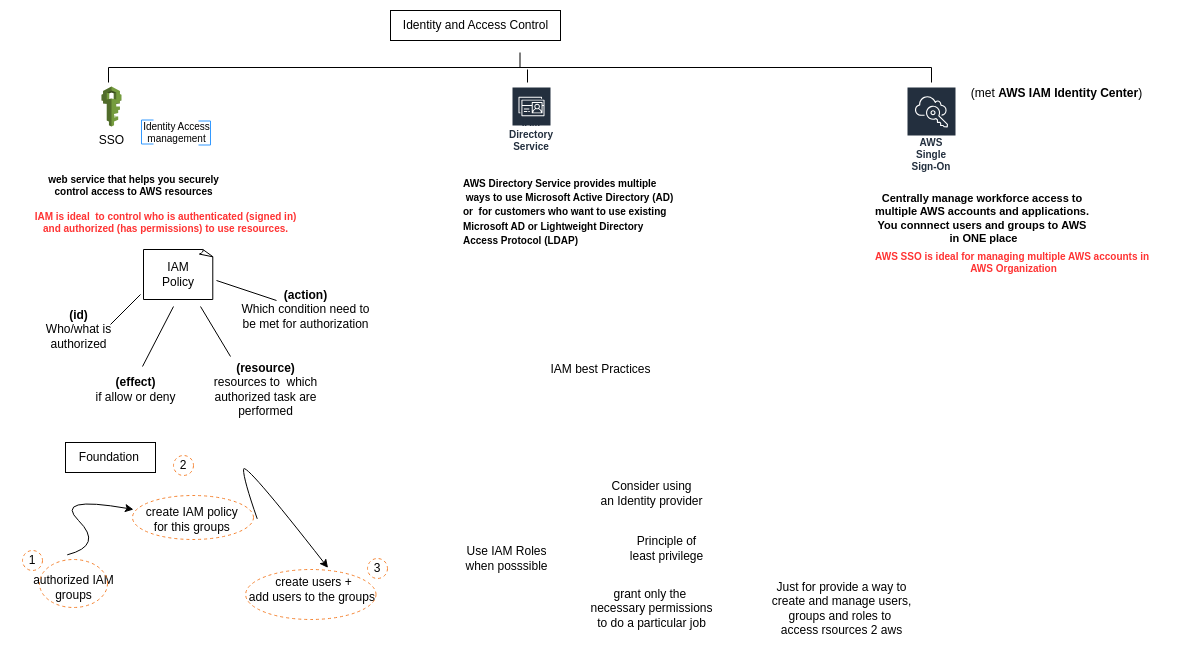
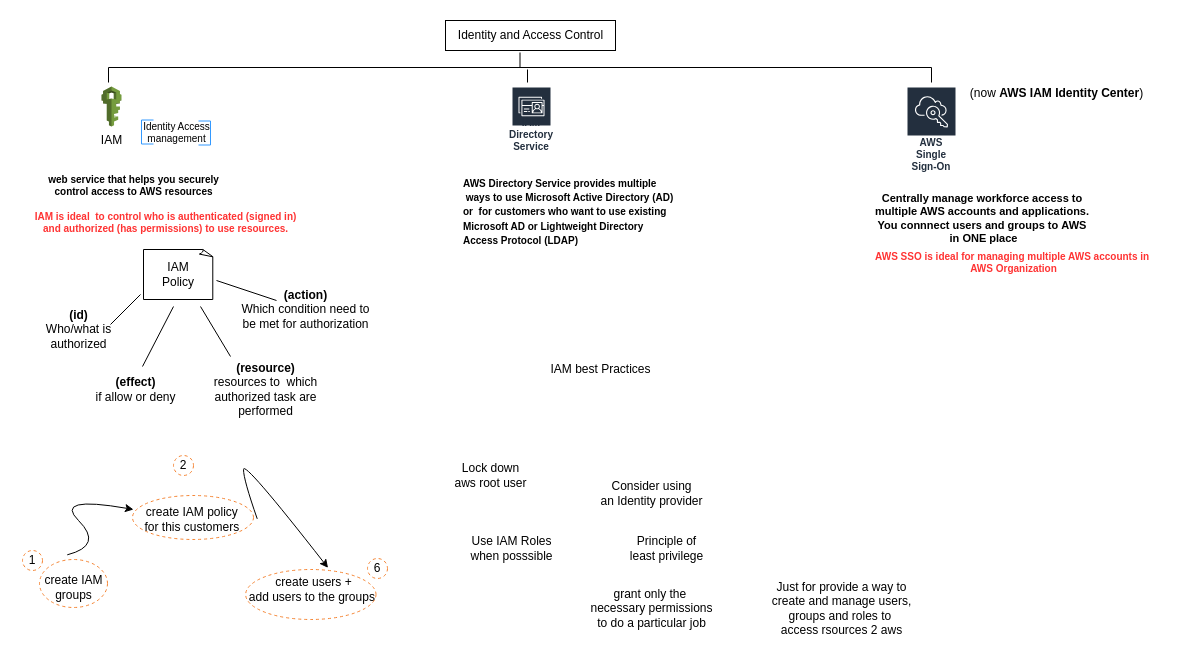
(476, 26) -> (531, 36)
(1057, 94) -> (1057, 94)
(112, 141) -> (112, 141)
(111, 458) -> none
none -> (491, 476)
(194, 520) -> (194, 520)
(507, 559) -> (512, 549)
(378, 569) -> (378, 569)
(74, 588) -> (74, 588)
